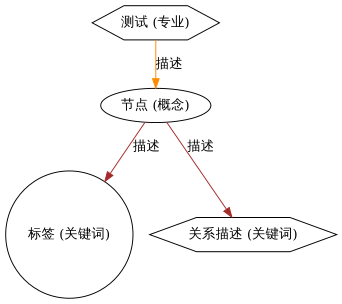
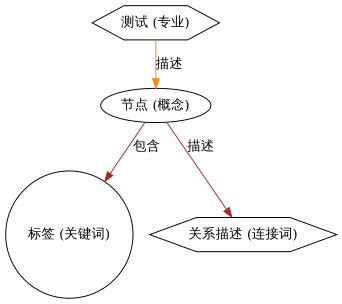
(147, 147) -> (147, 147)
(243, 235) -> (243, 235)
